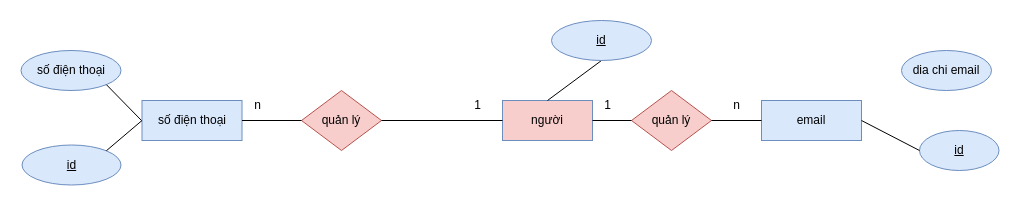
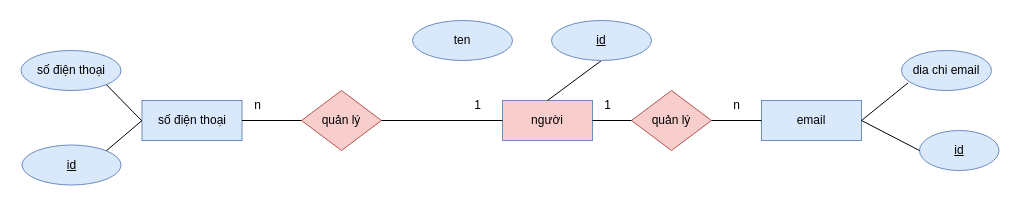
none -> (463, 41)
none -> (886, 101)
